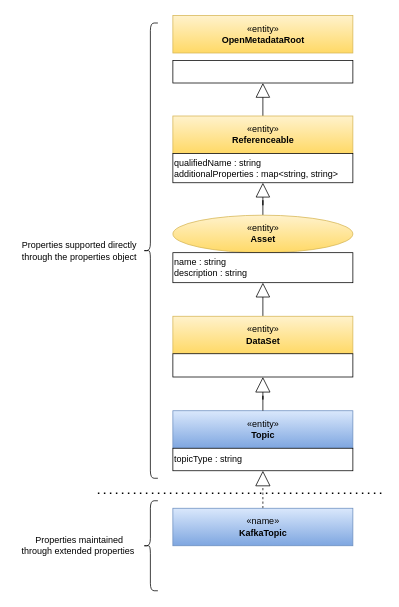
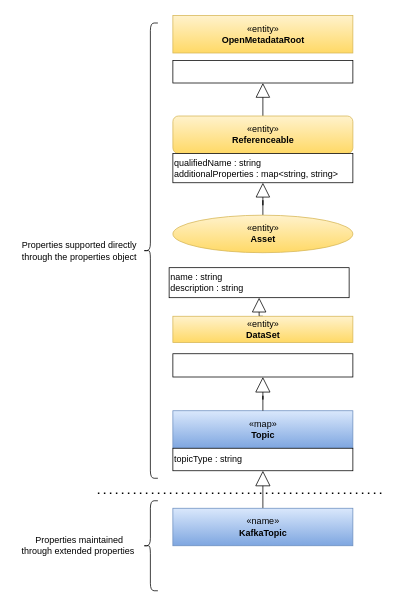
(263, 135) -> (263, 135)
(263, 268) -> (259, 283)
(263, 335) -> (263, 329)
(263, 429) -> (263, 429)
(263, 497) -> (263, 497)
